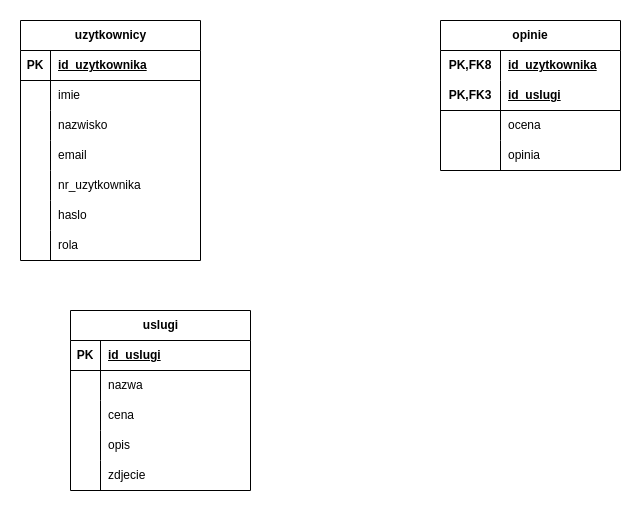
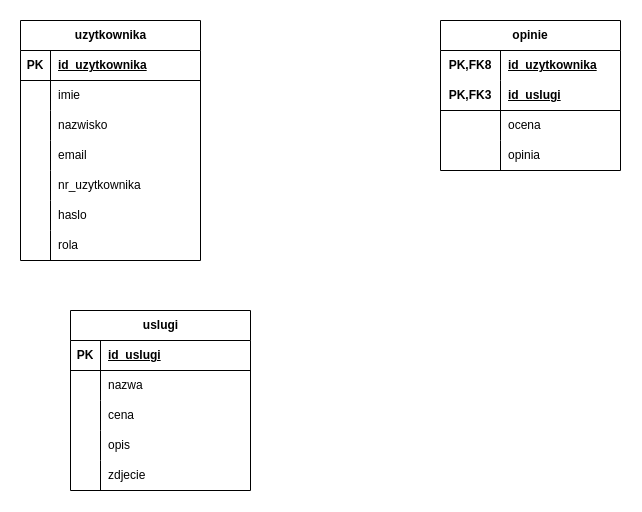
(111, 36) -> (111, 36)
